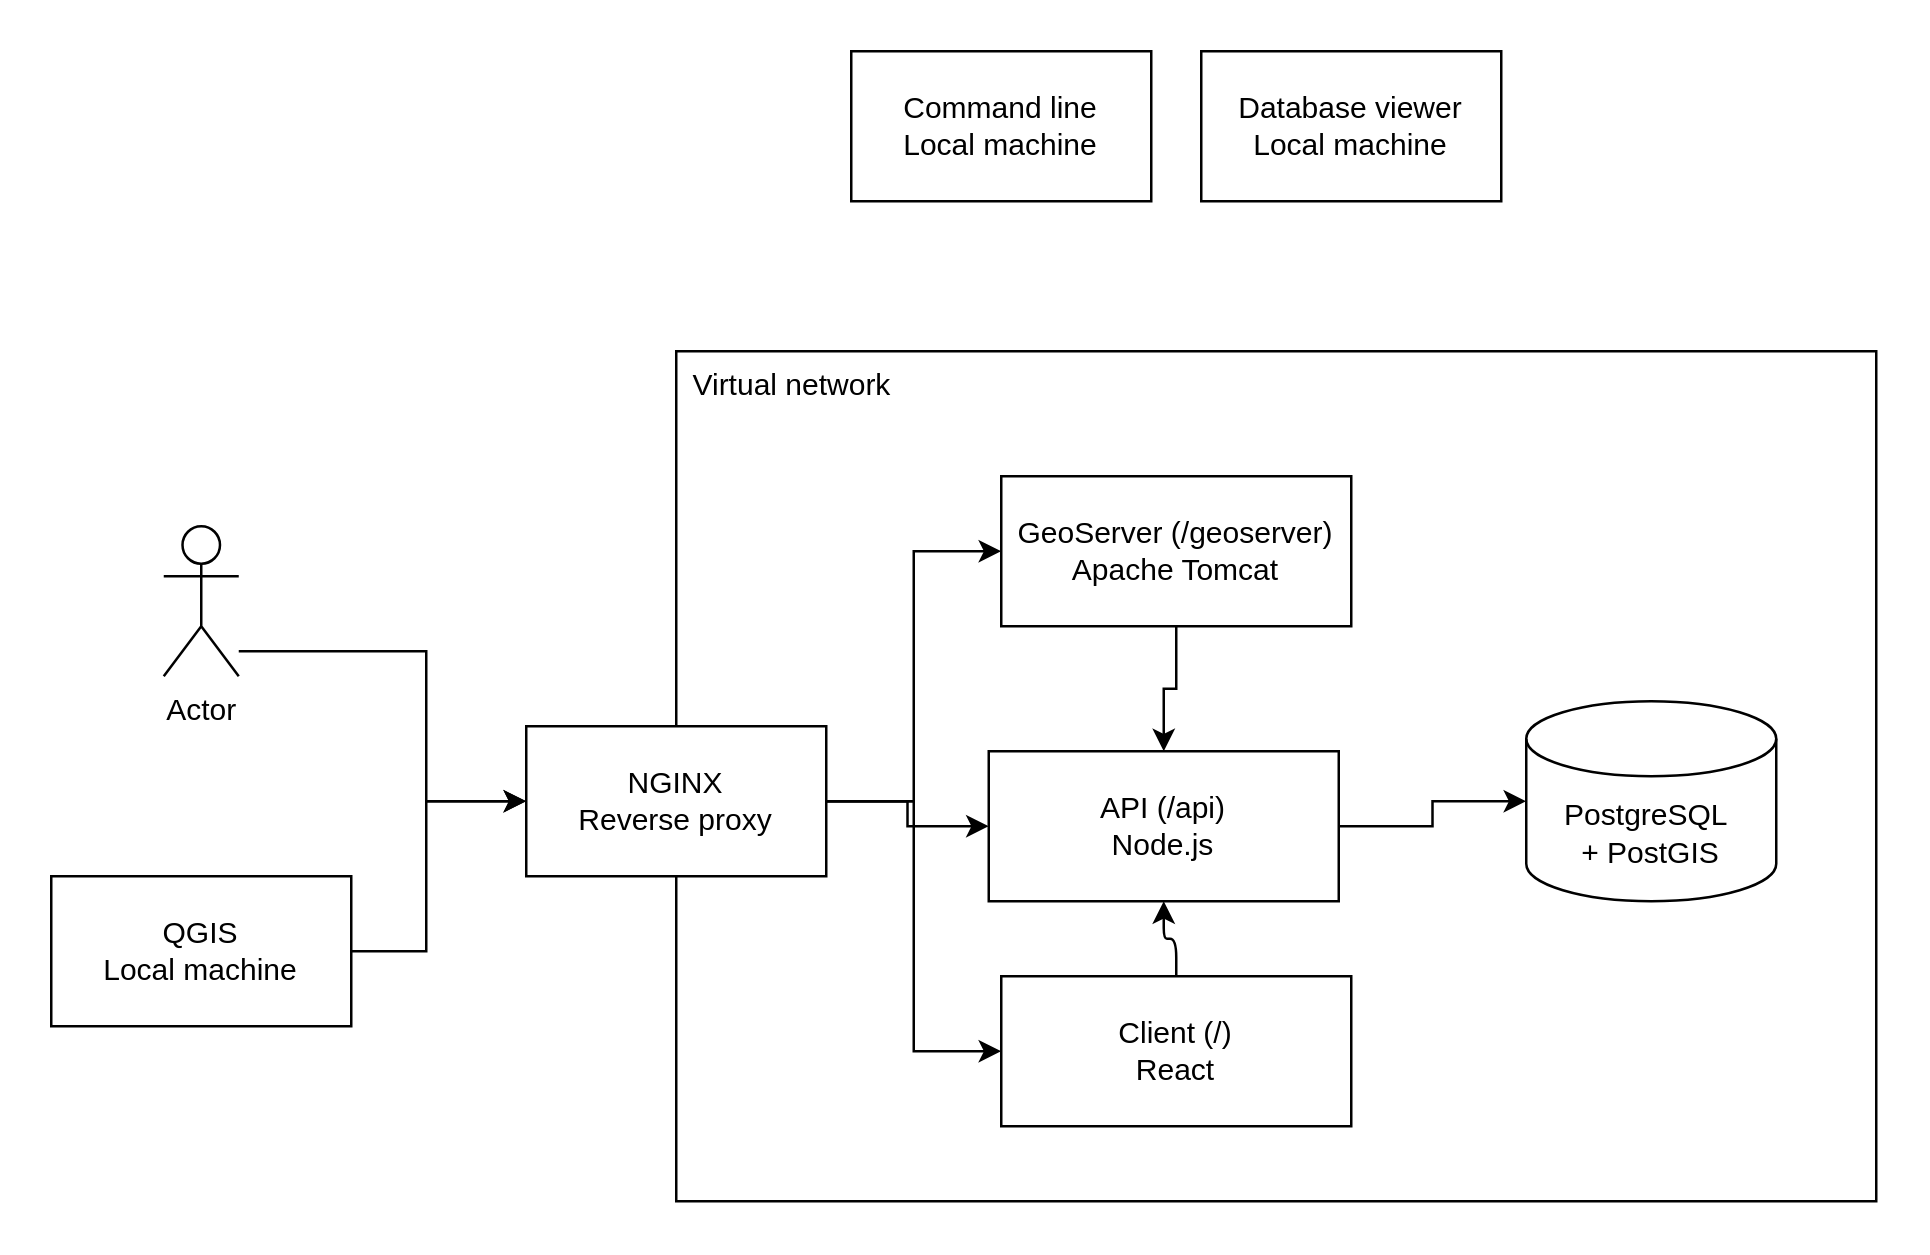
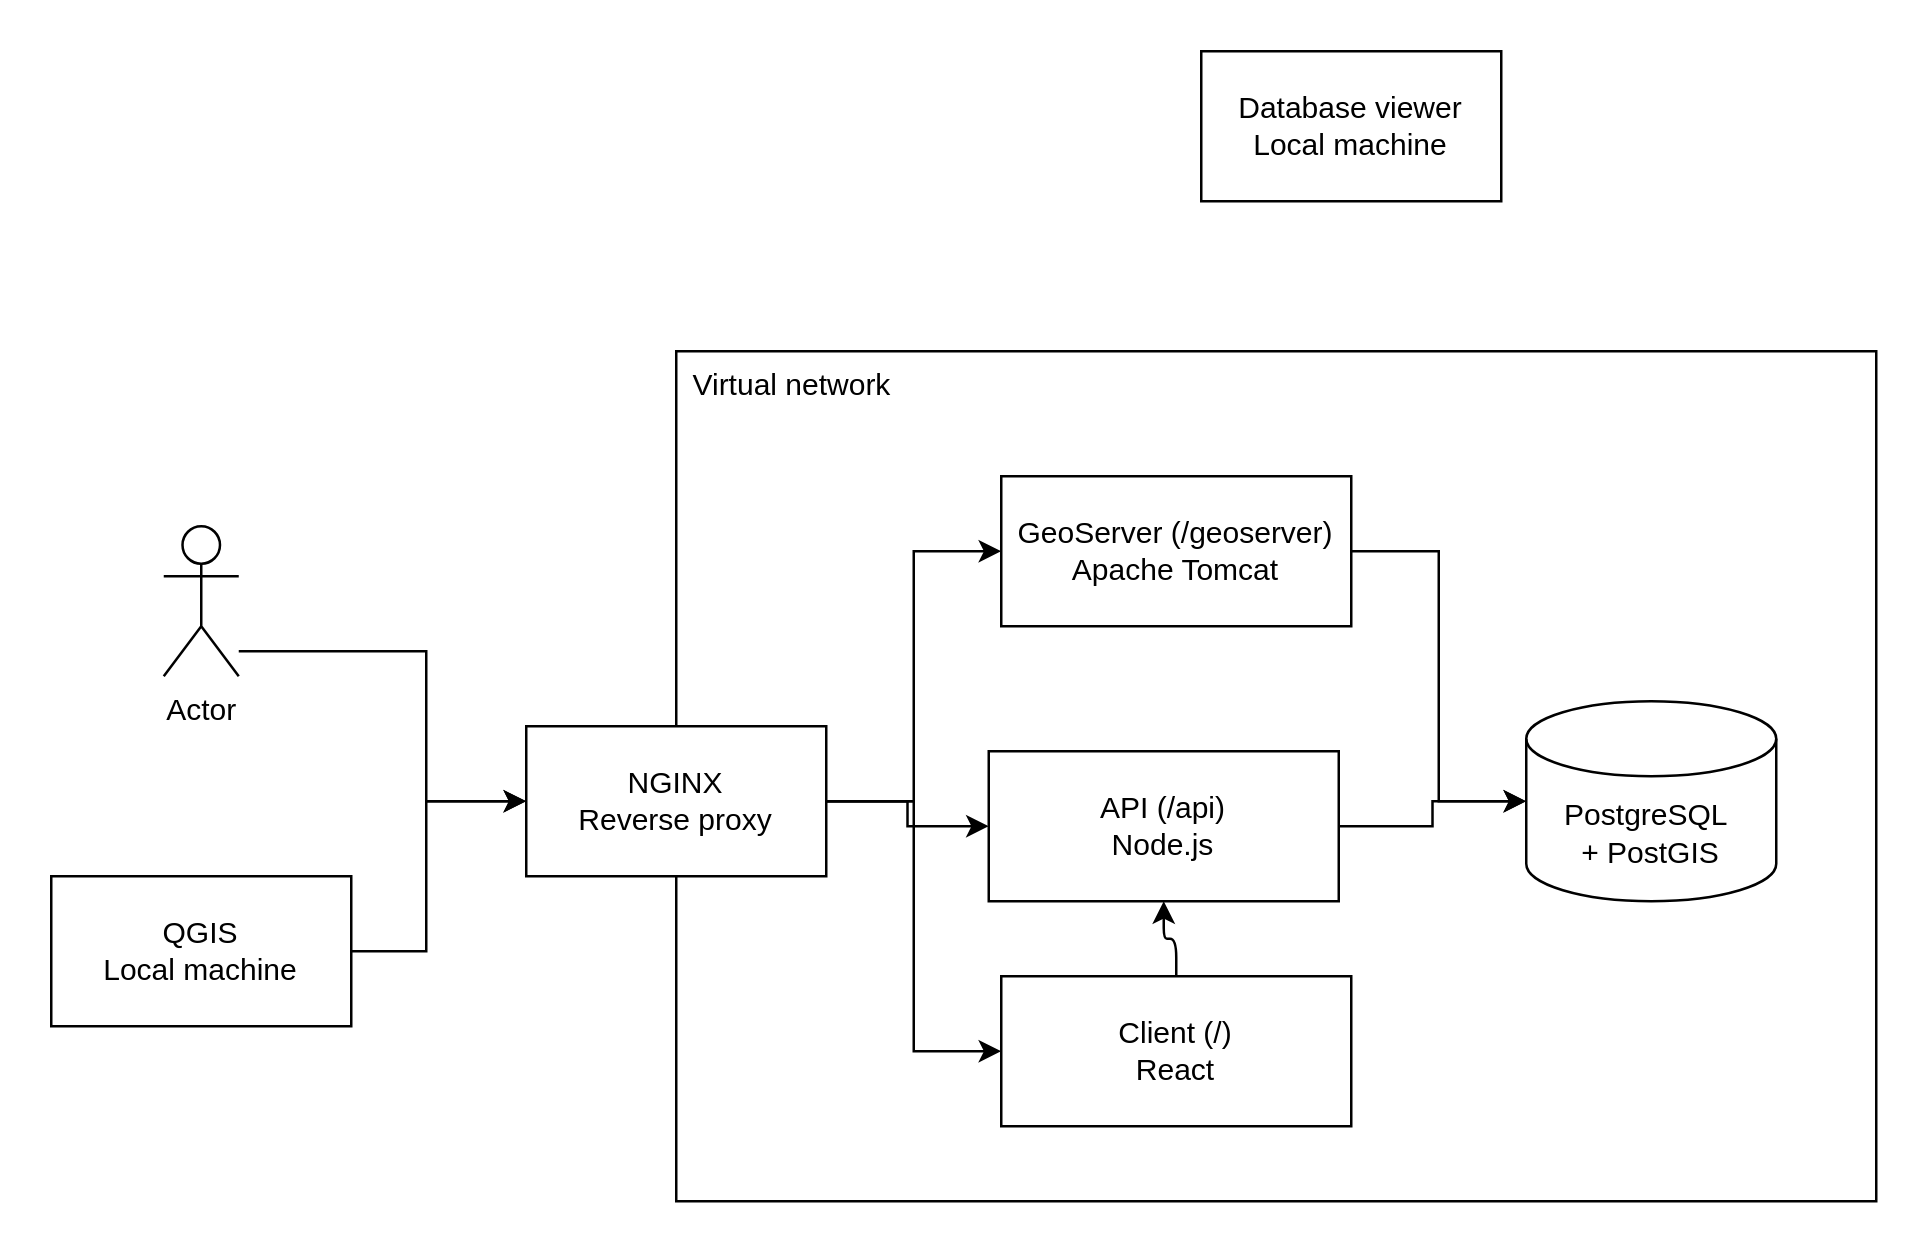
(1001, 126) -> none
(1176, 687) -> (1439, 630)
